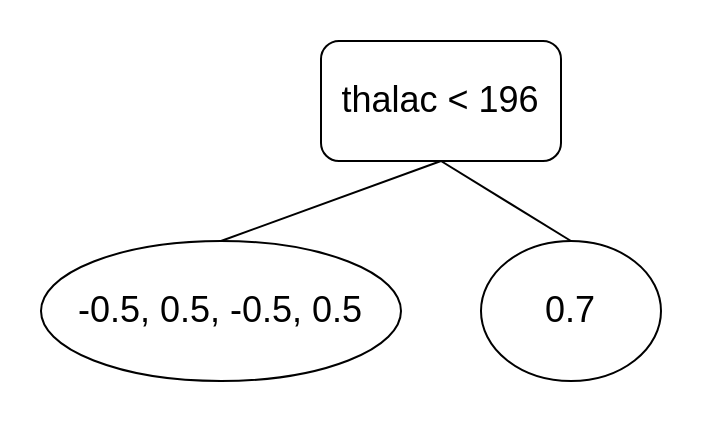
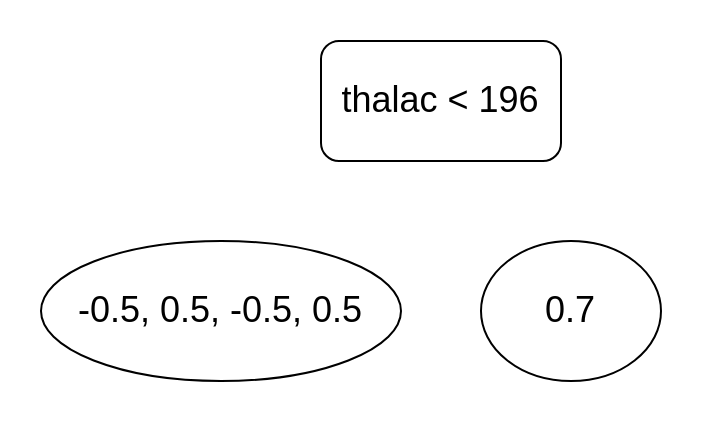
(331, 201) -> none
(507, 202) -> none
